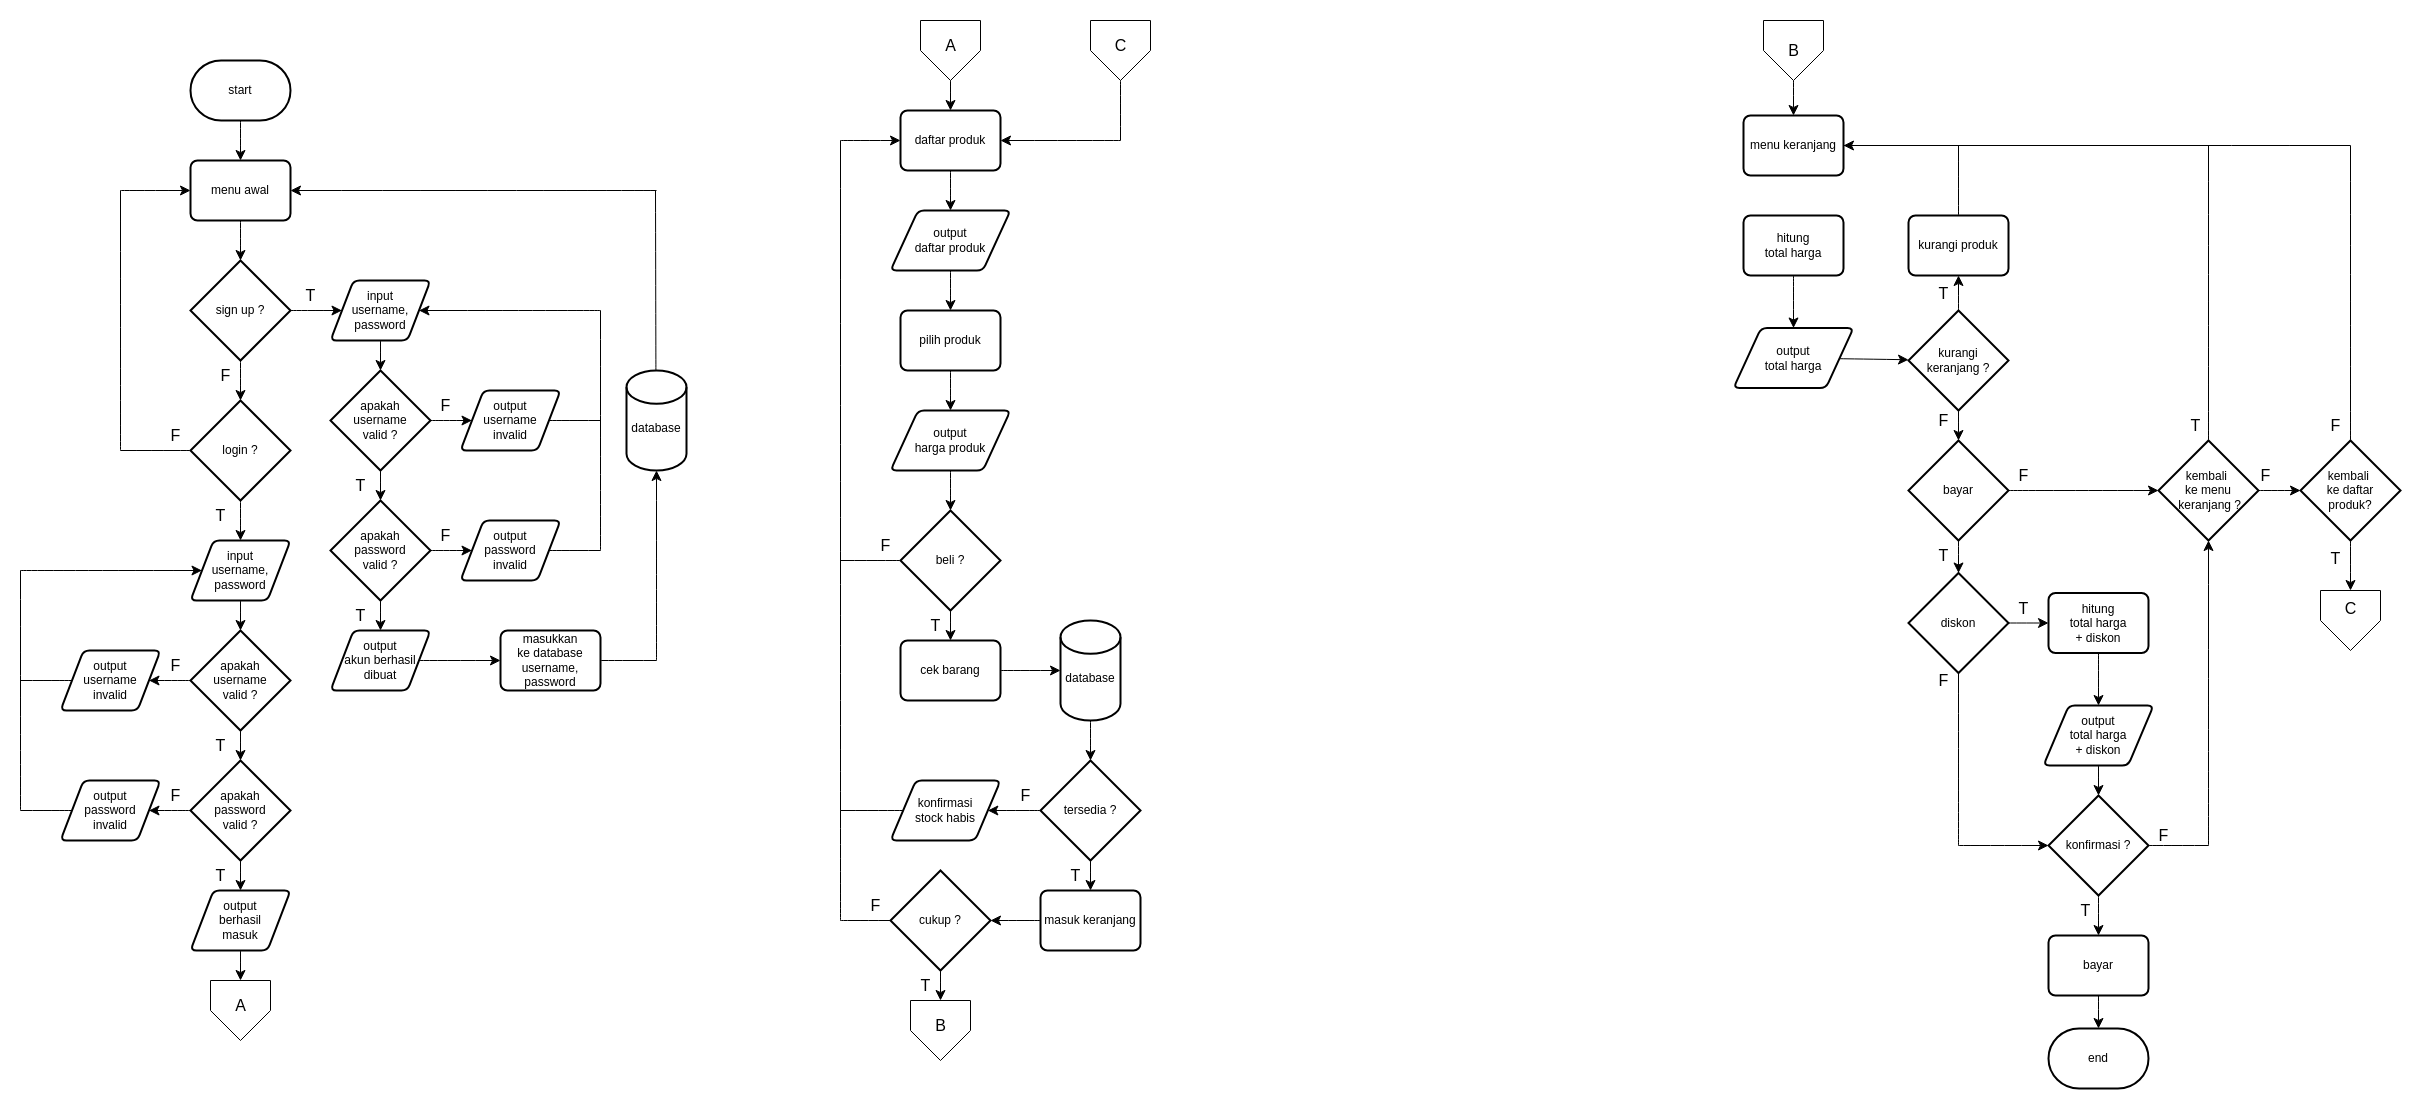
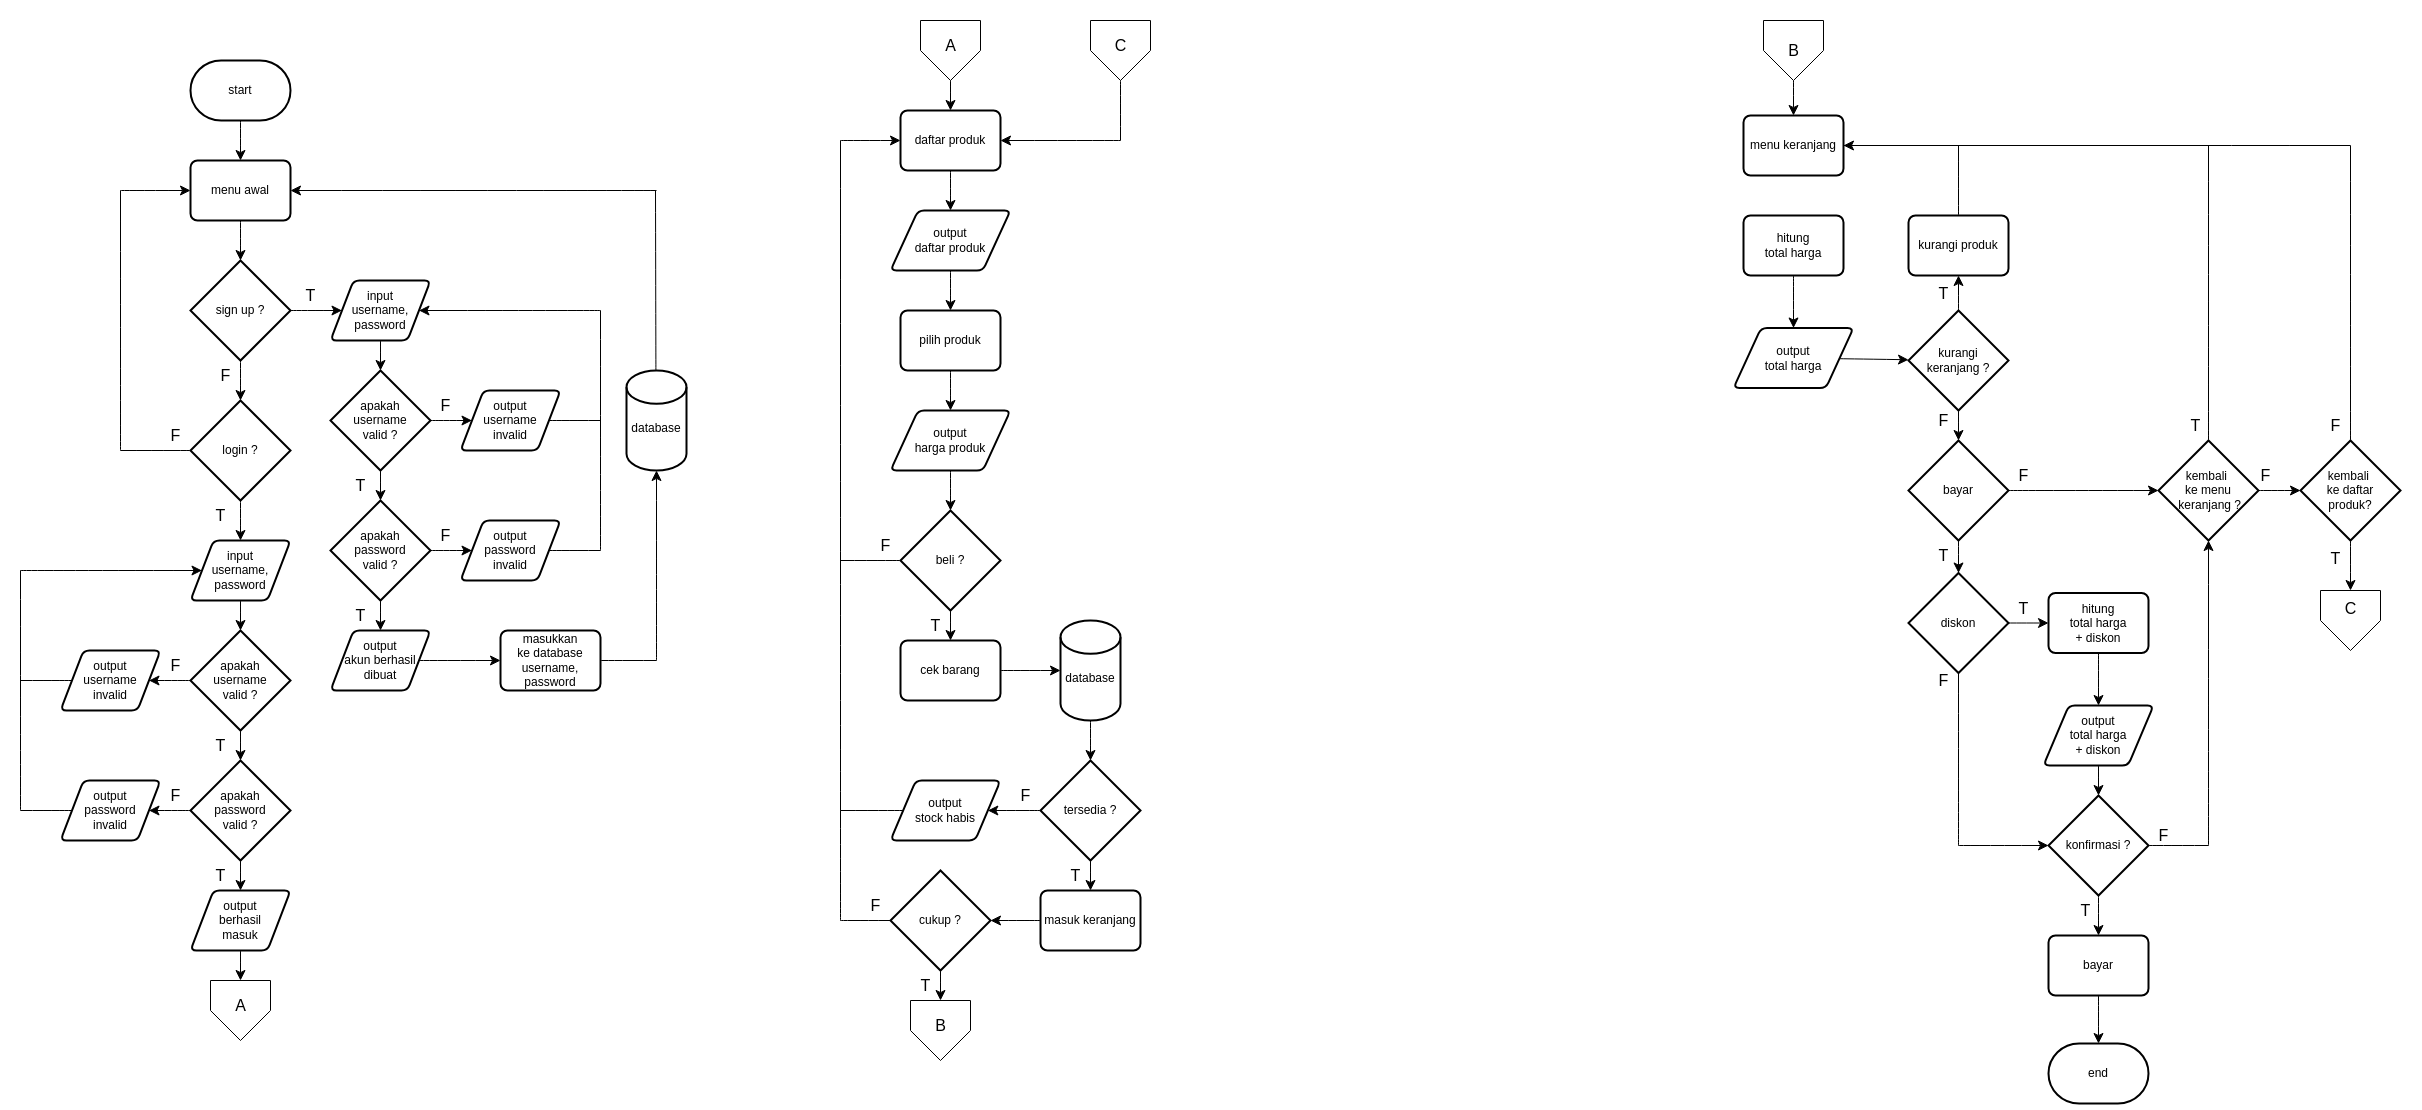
(946, 811) -> (946, 811)
(2099, 1059) -> (2099, 1074)
